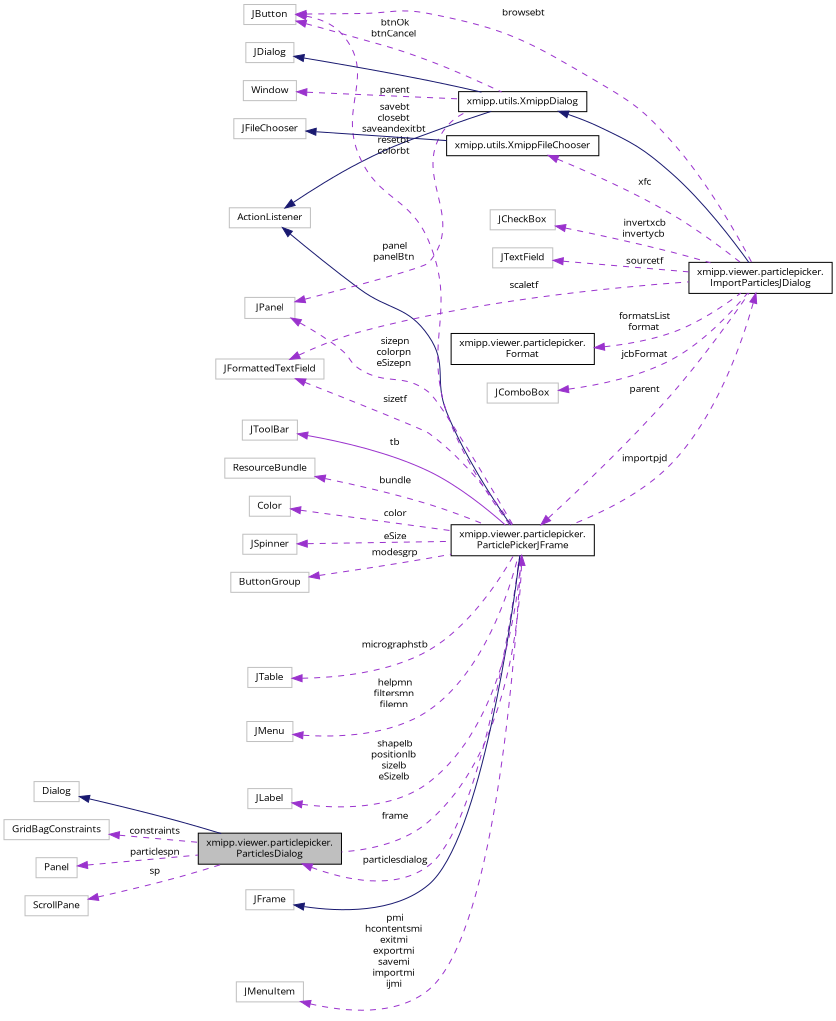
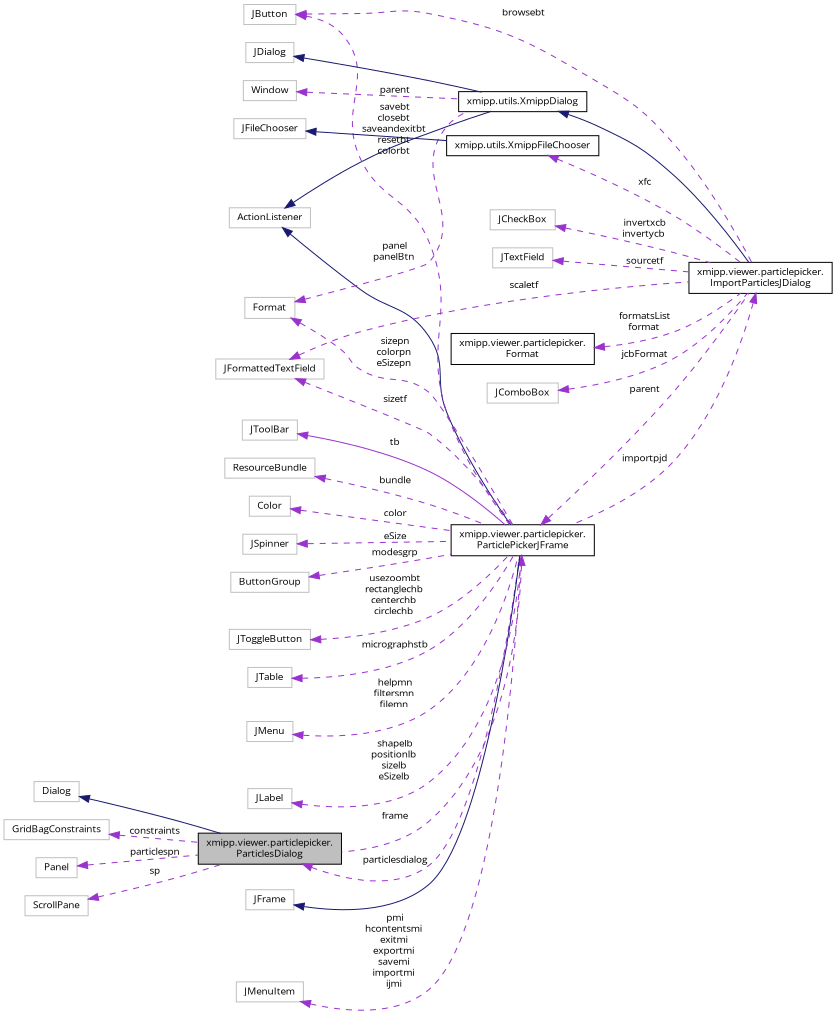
(406, 52) -> none
(270, 308) -> (270, 308)
none -> (270, 639)
